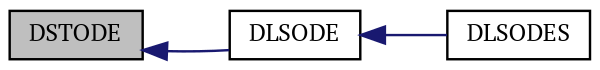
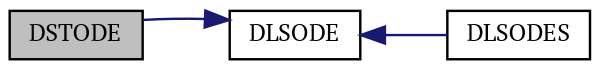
(198, 51) -> (174, 19)
